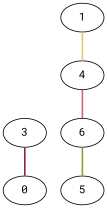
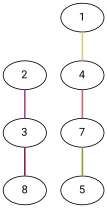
none -> (25, 75)
(82, 133) -> (82, 133)
(25, 190) -> (25, 190)
